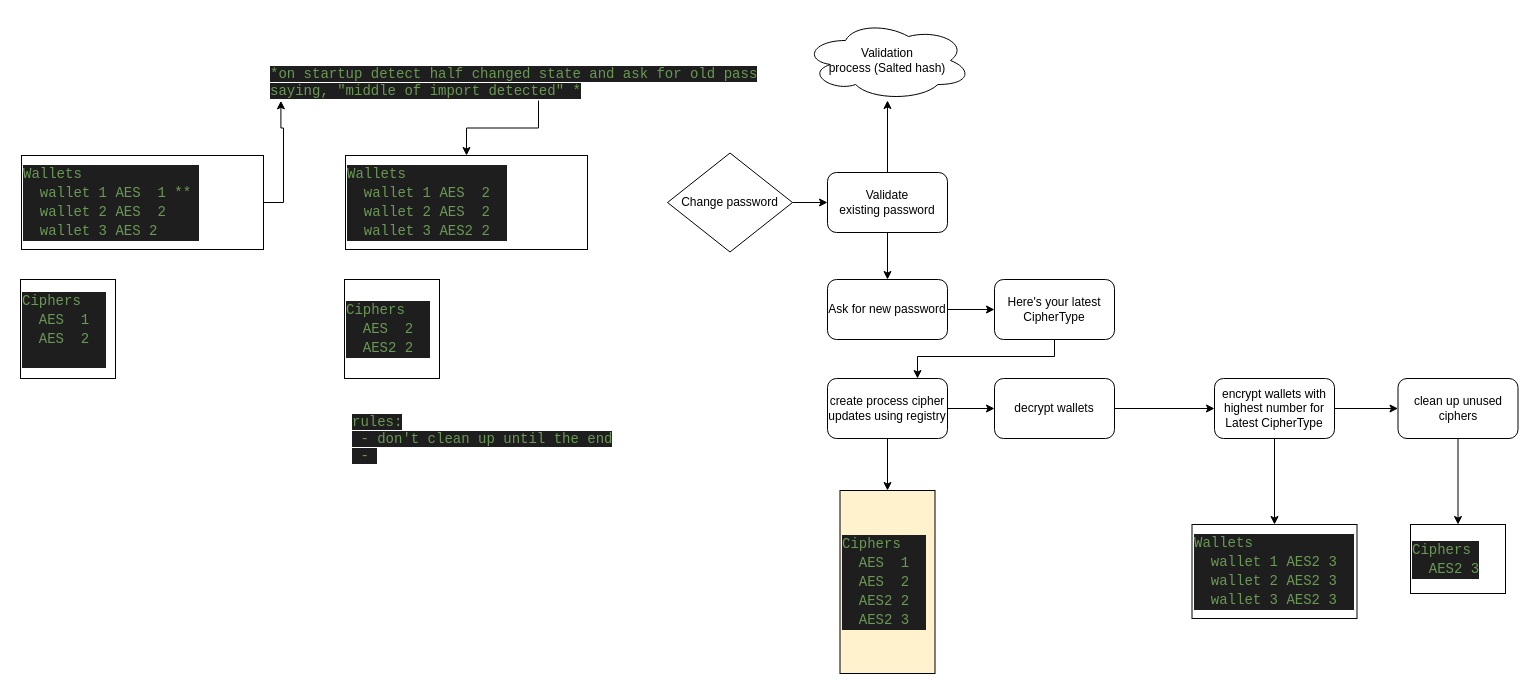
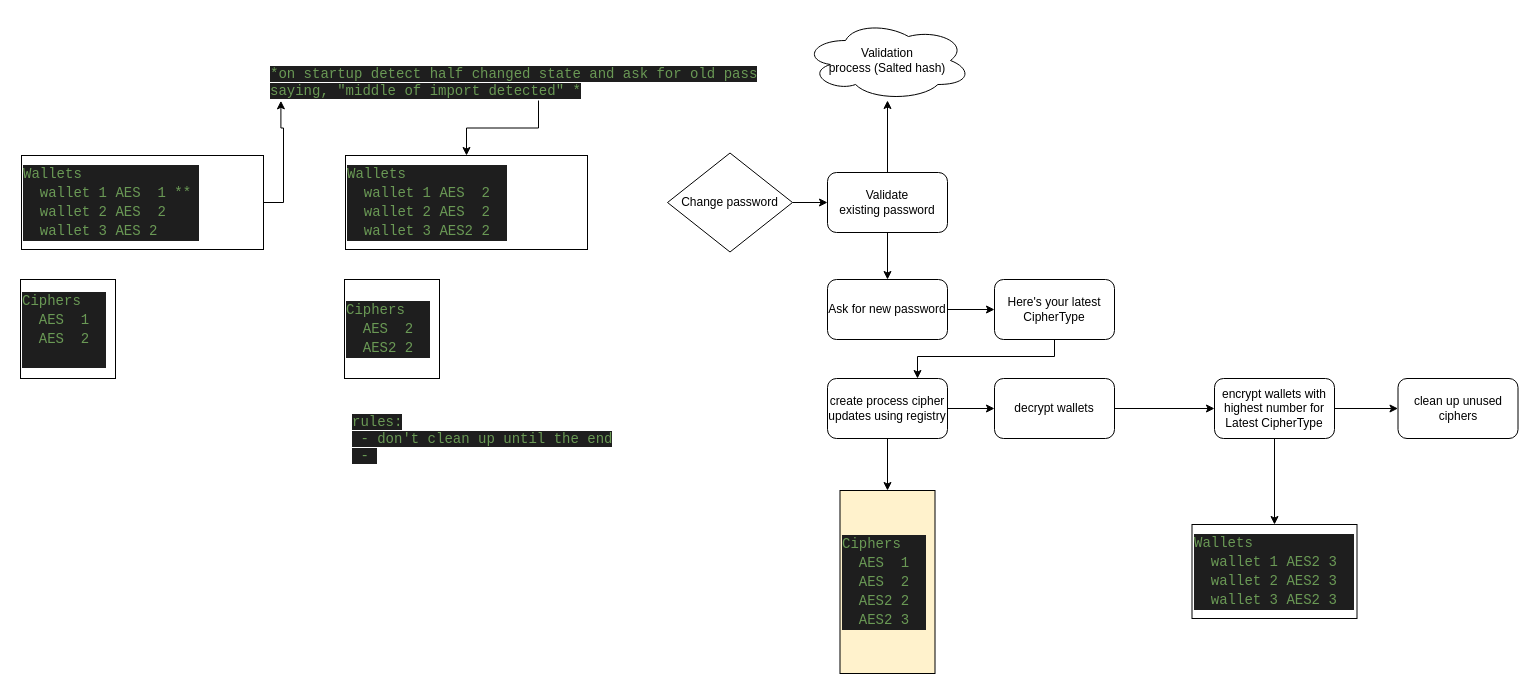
(1458, 478) -> none
(1458, 559) -> none
